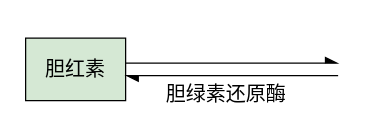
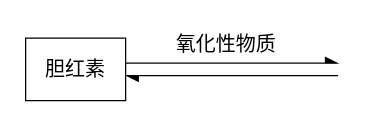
none -> (226, 44)
(76, 69) -> (76, 69)
(226, 94) -> none
